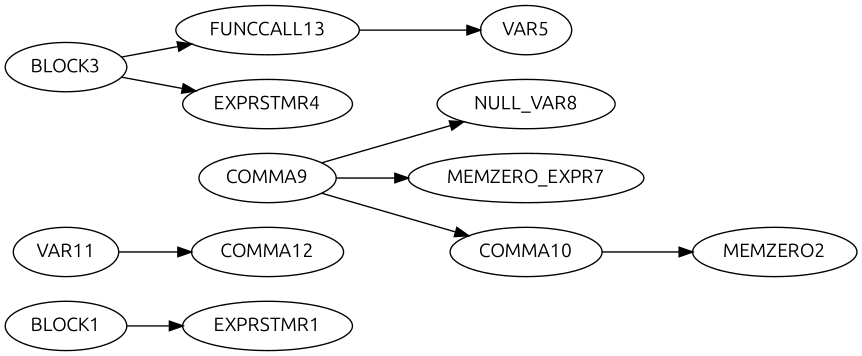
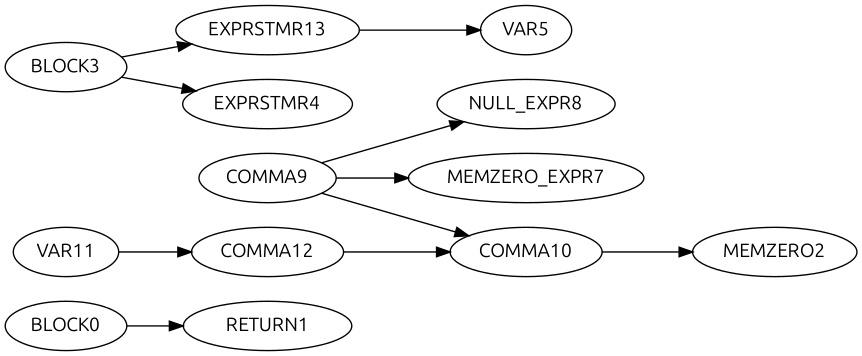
(268, 30) -> (268, 30)
(526, 104) -> (526, 104)
none -> (390, 252)
(66, 326) -> (66, 326)
(268, 326) -> (268, 326)
